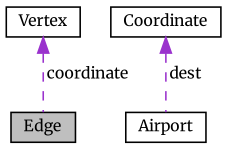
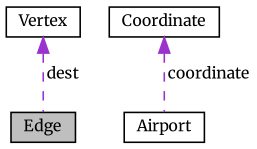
(86, 75) -> (61, 75)
(184, 75) -> (208, 75)
